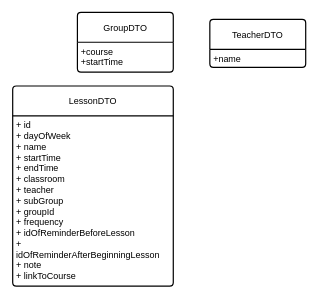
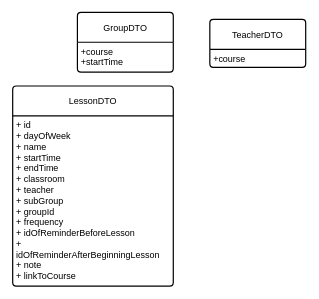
(226, 59) -> (231, 59)
